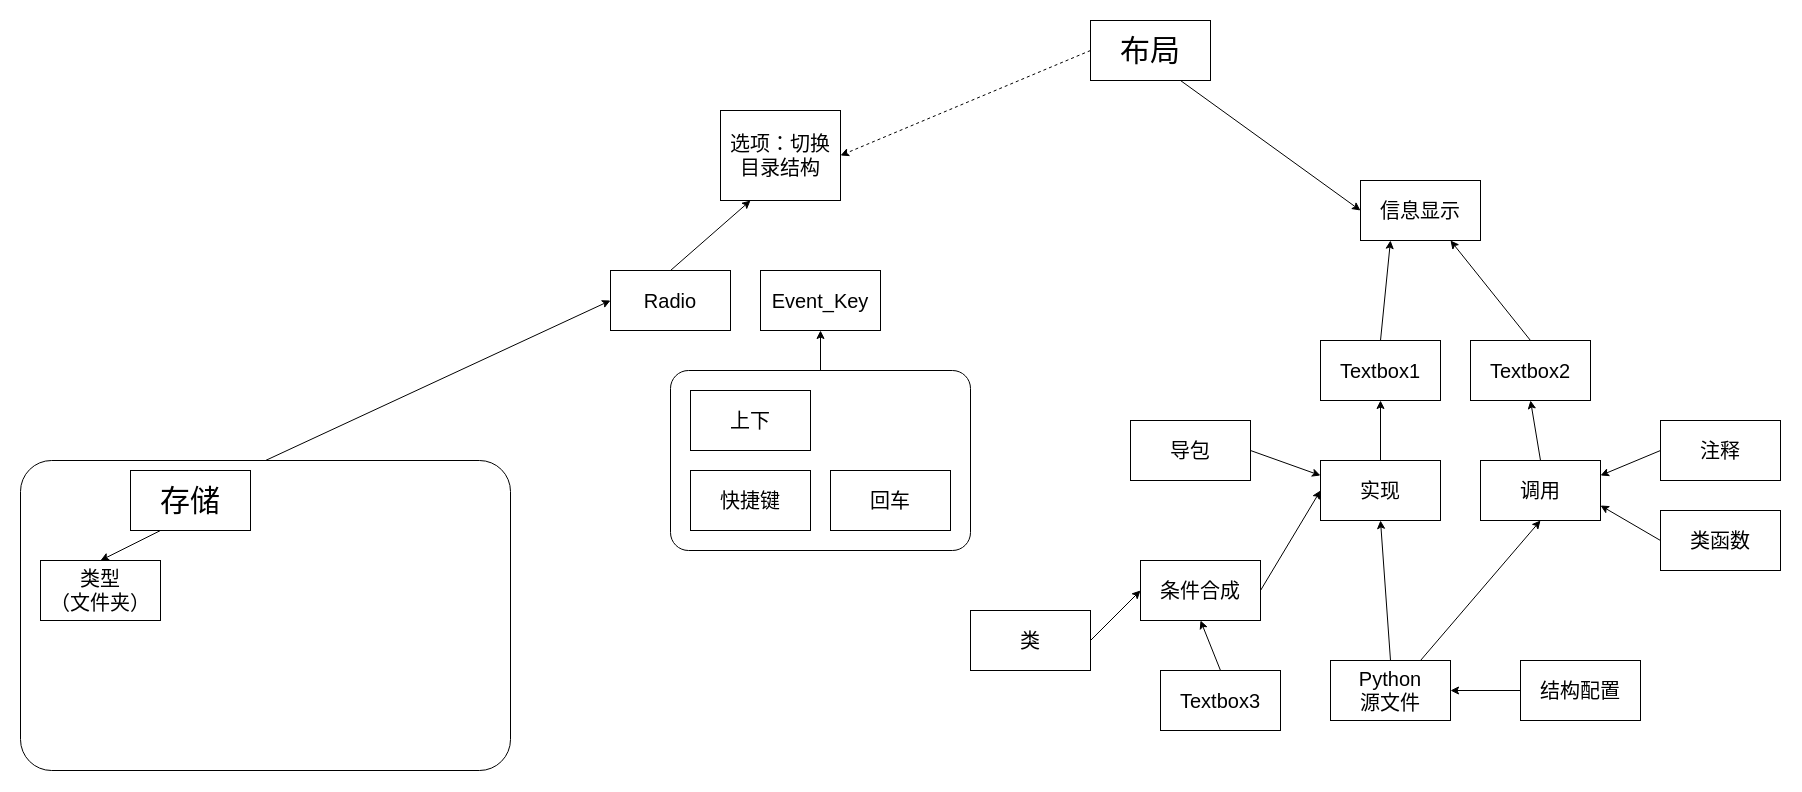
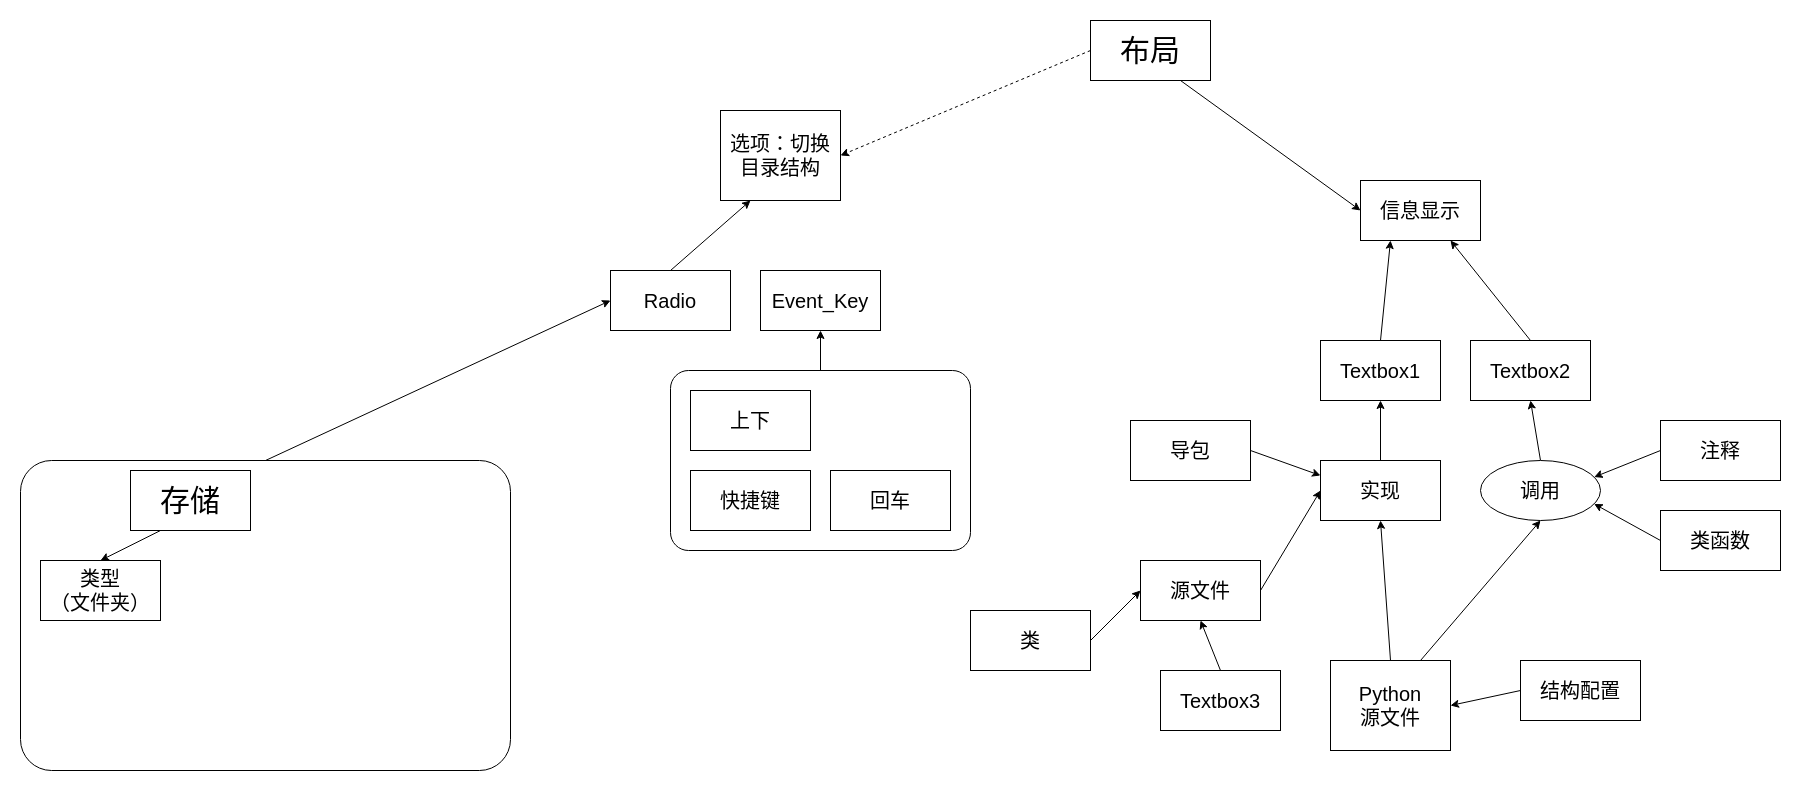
(1541, 491) -> (1541, 491)
(1201, 591) -> (1201, 591)
(1391, 691) -> (1391, 706)
